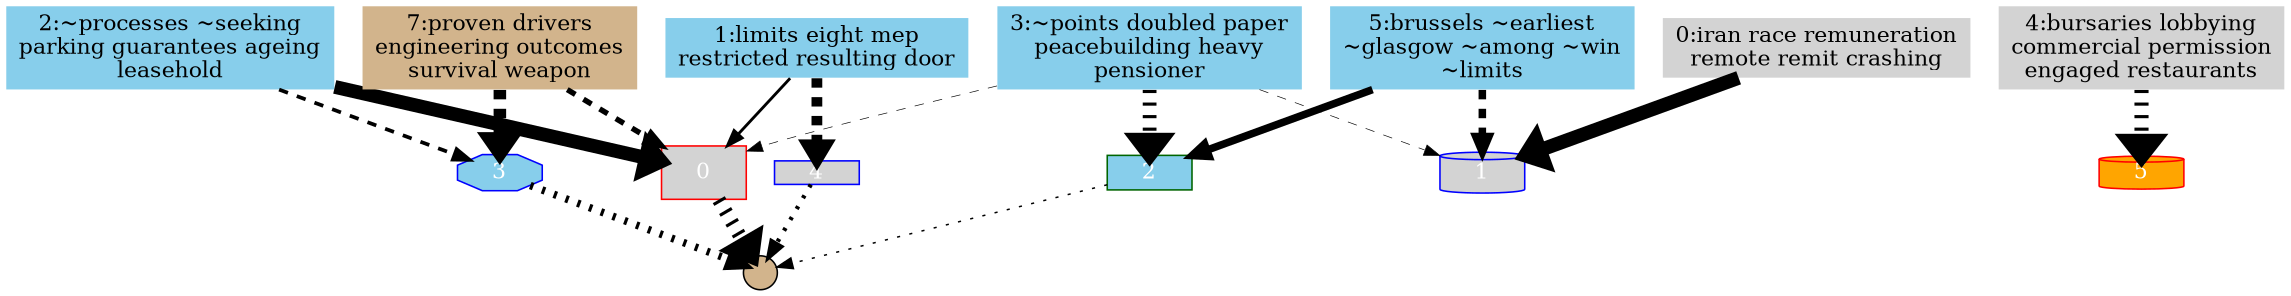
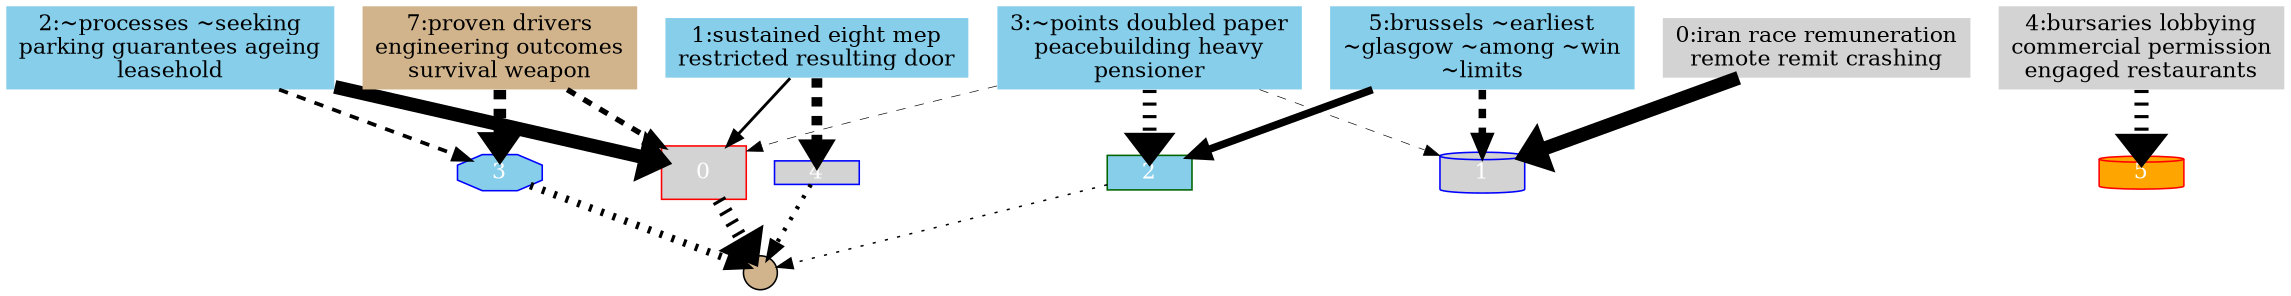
(817, 48) -> (817, 48)
